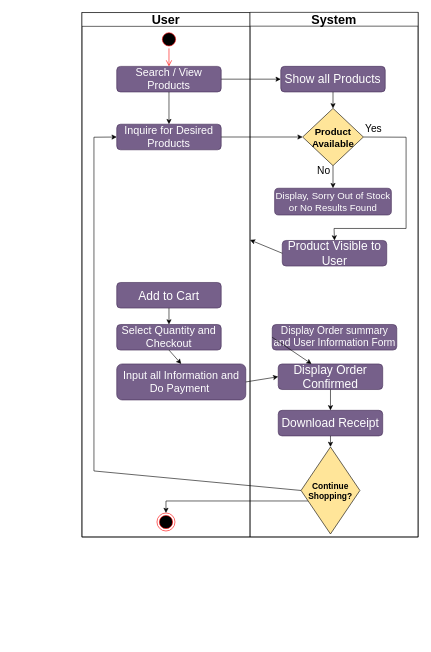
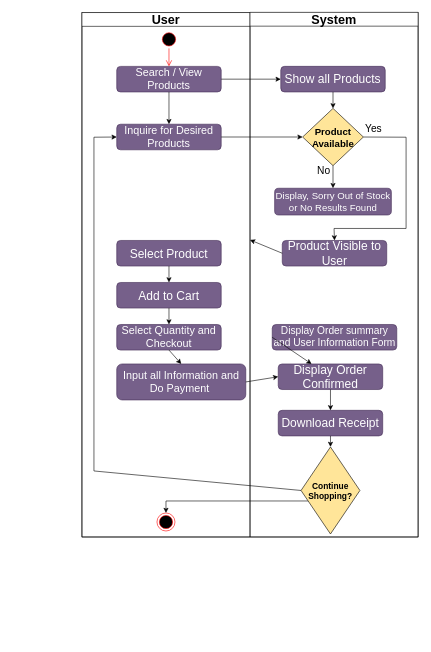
none -> (169, 253)
none -> (169, 276)
